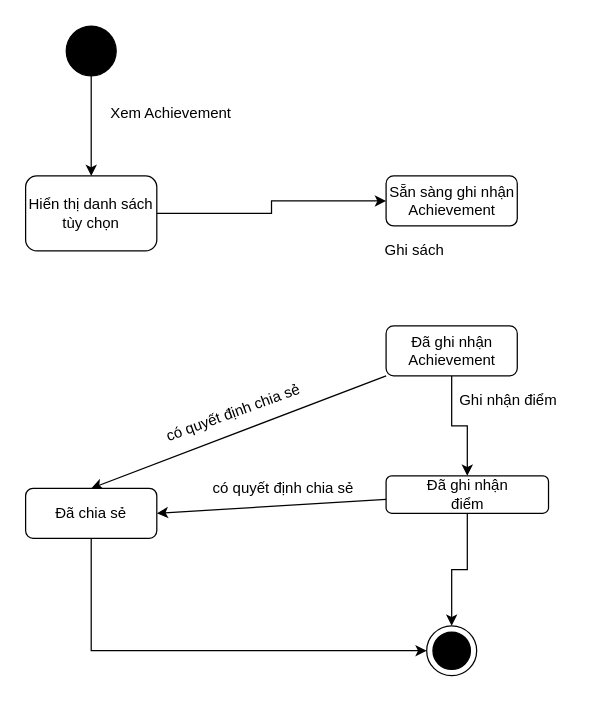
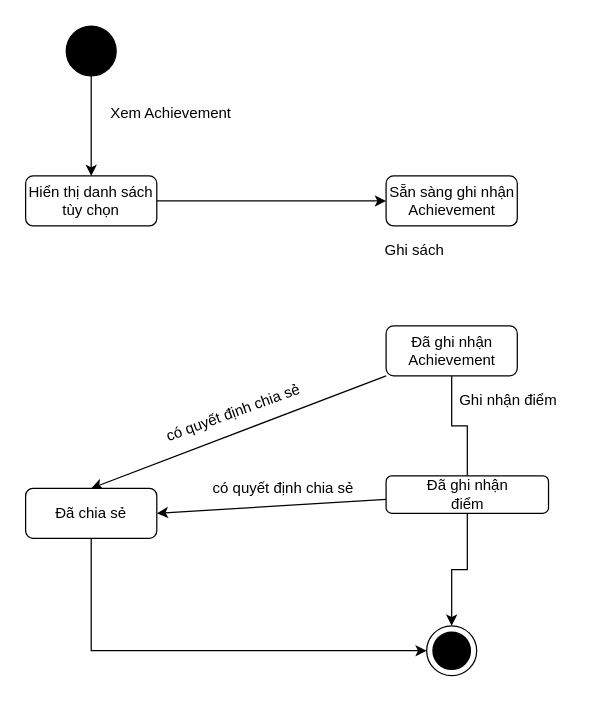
(91, 213) -> (91, 201)
(468, 466) -> (468, 469)
